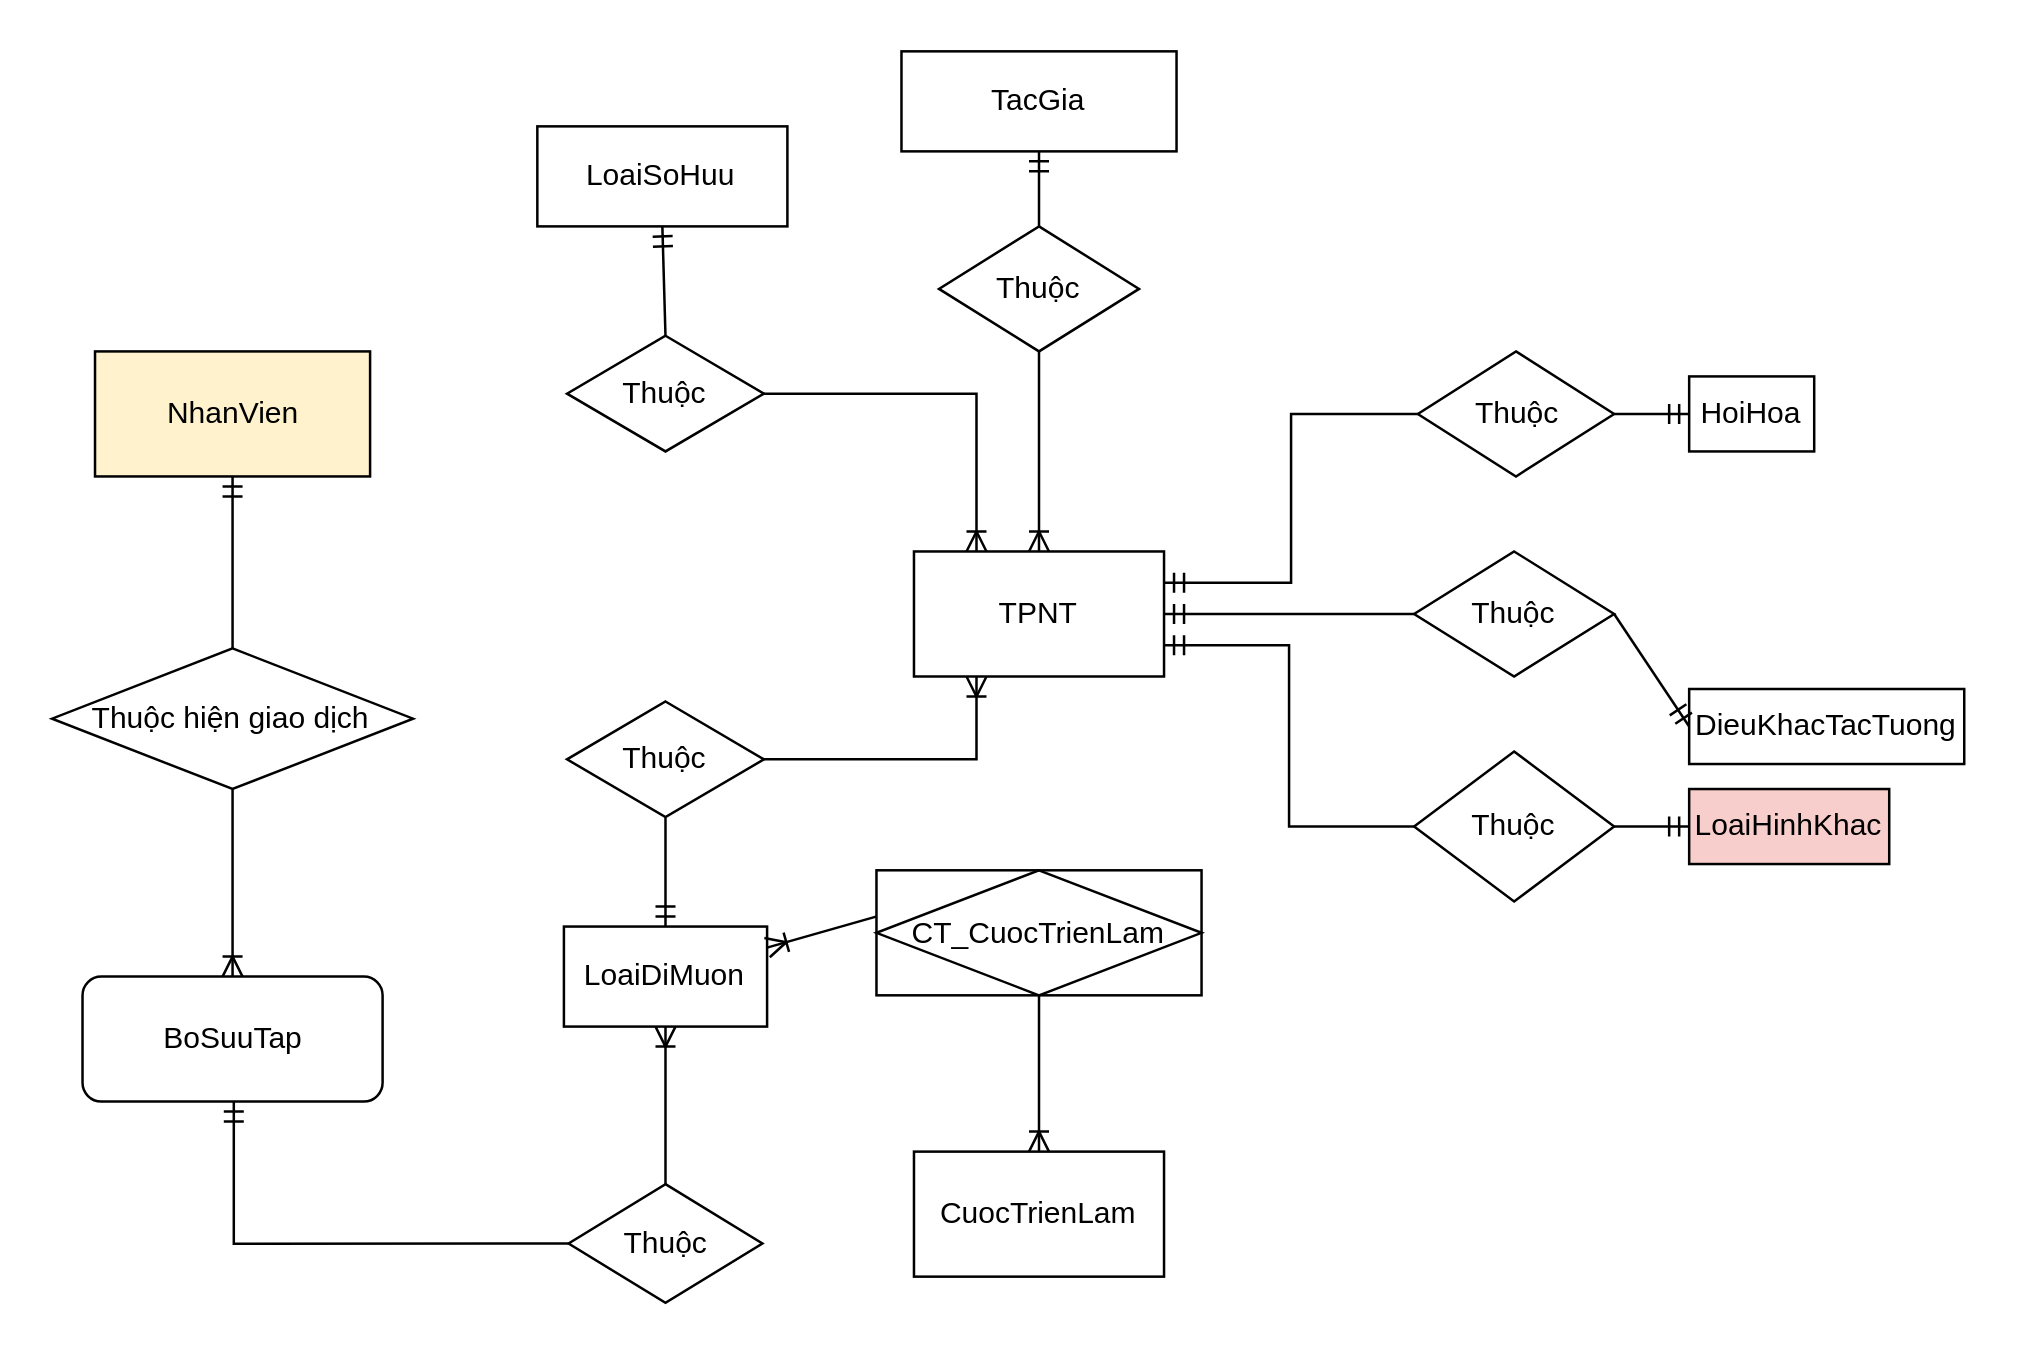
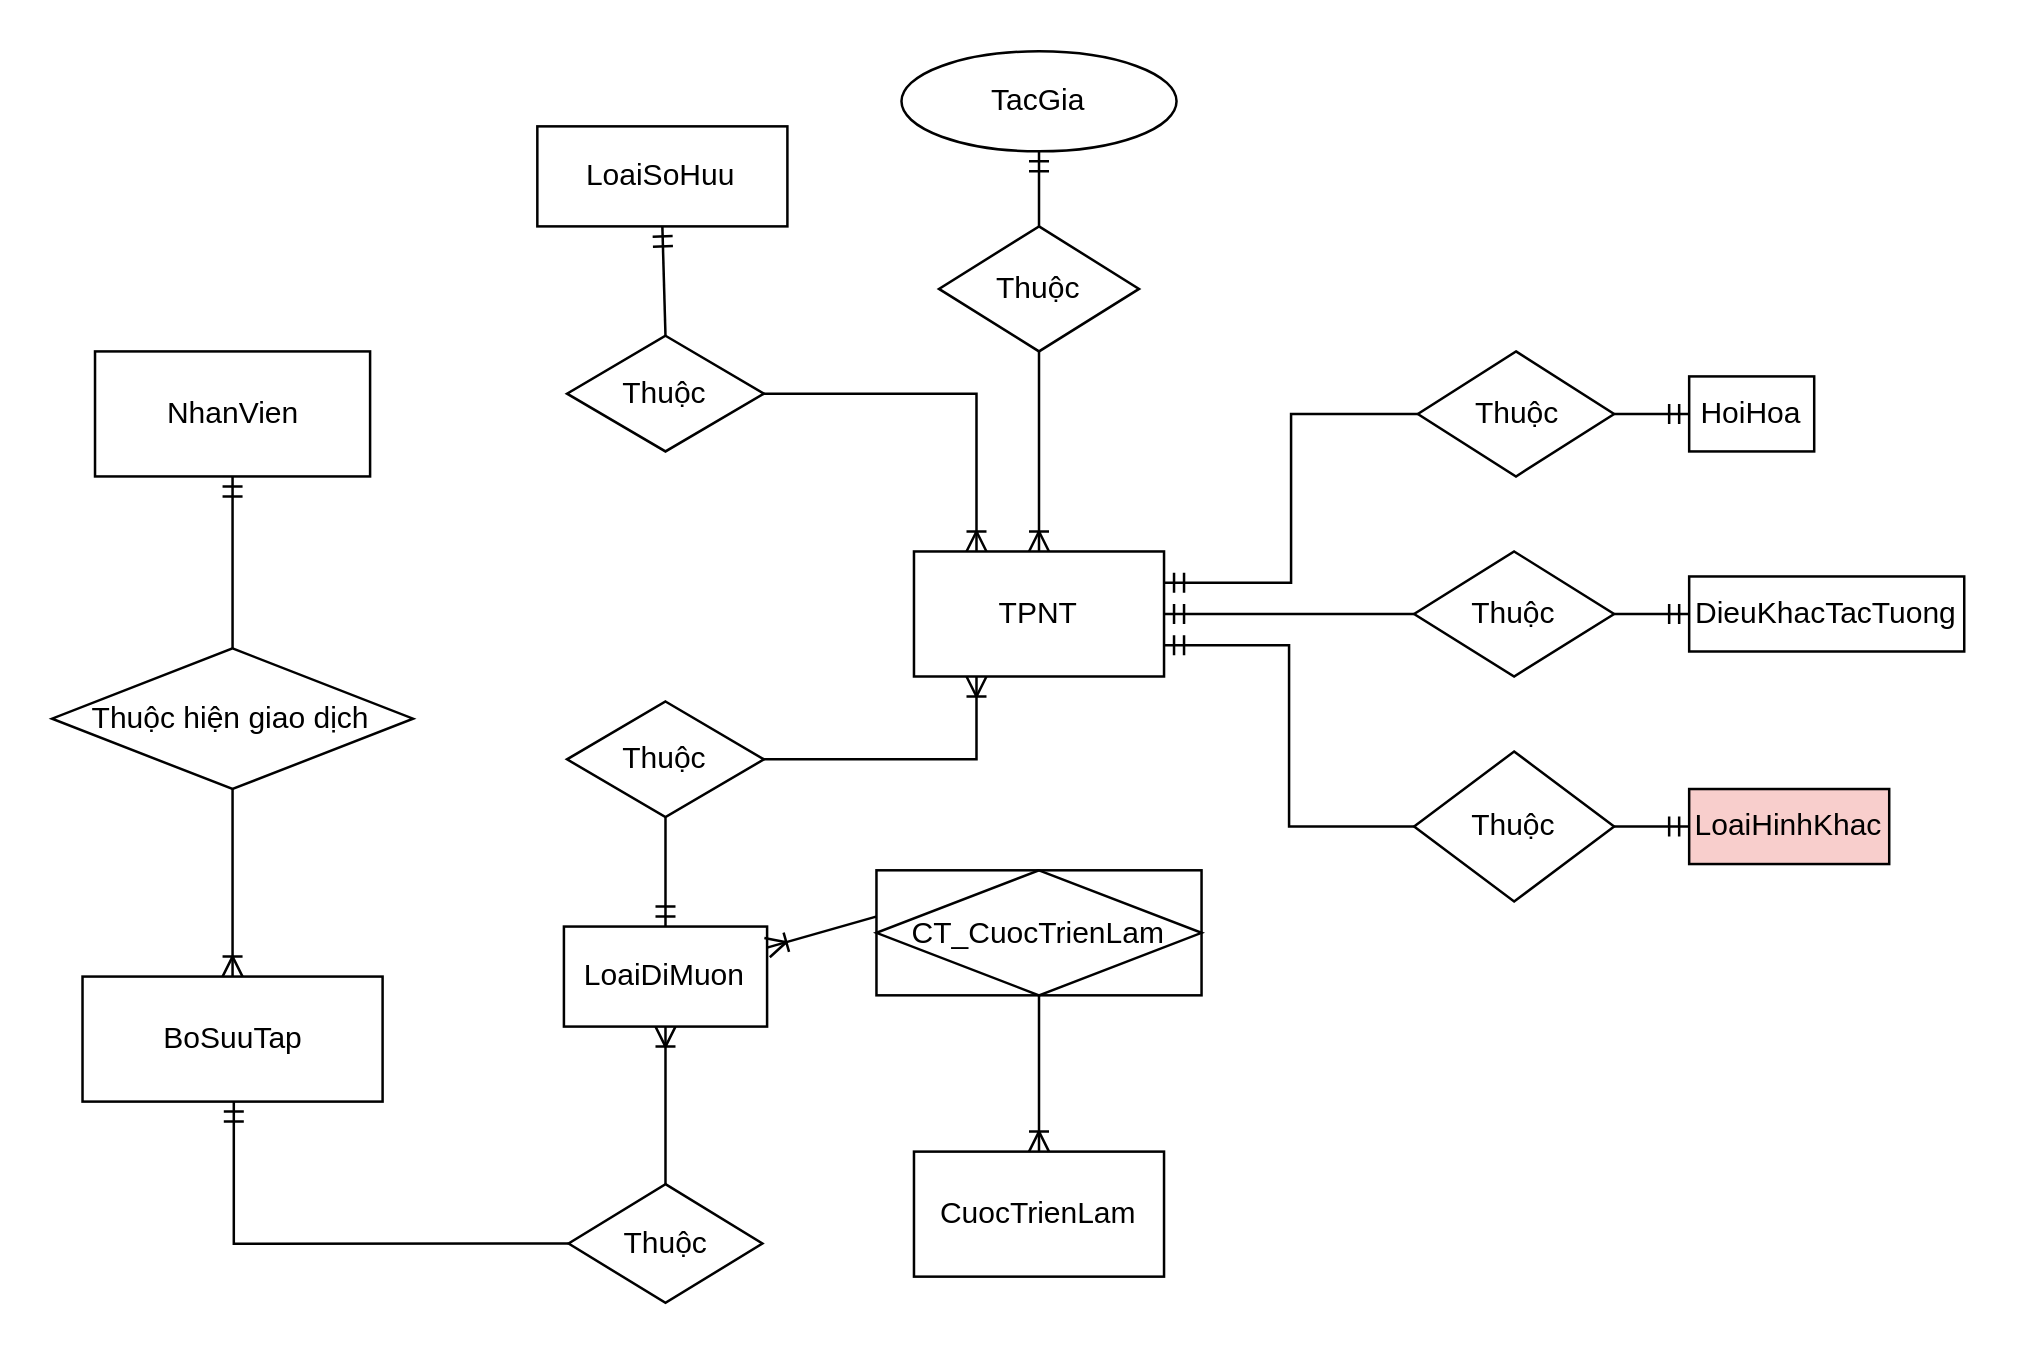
(1039, 101) -> (1039, 101)
(233, 414) -> (233, 414)
(1826, 726) -> (1826, 614)
(233, 1039) -> (233, 1039)
